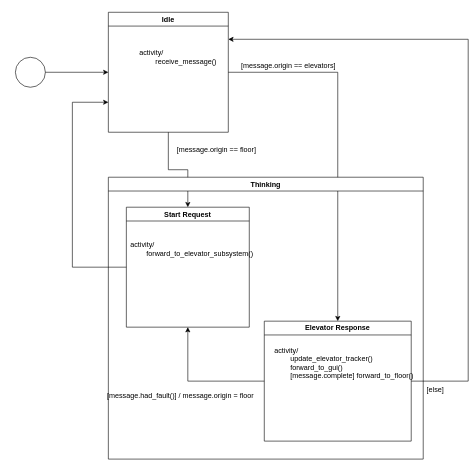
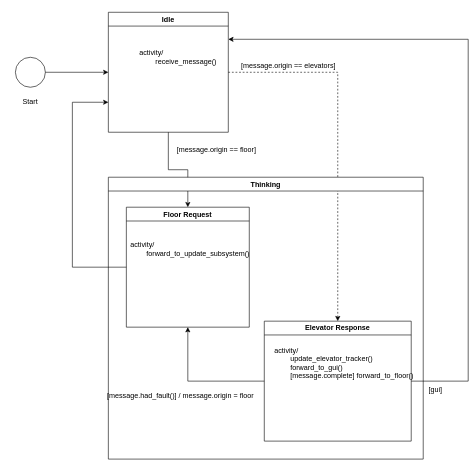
(336, 72) -> (336, 72)
none -> (30, 102)
(188, 215) -> (188, 215)
(192, 249) -> (189, 249)
(436, 390) -> (436, 390)
